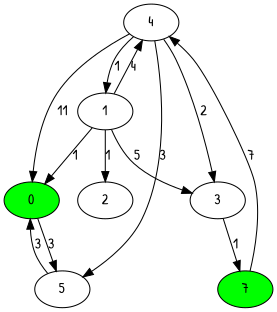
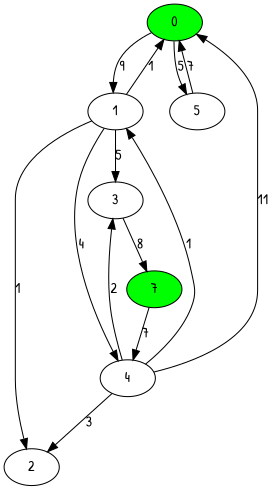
none -> (125, 52)
(158, 167) -> (84, 419)
(38, 245) -> (191, 67)
(52, 245) -> (181, 67)
(236, 245) -> (141, 245)
